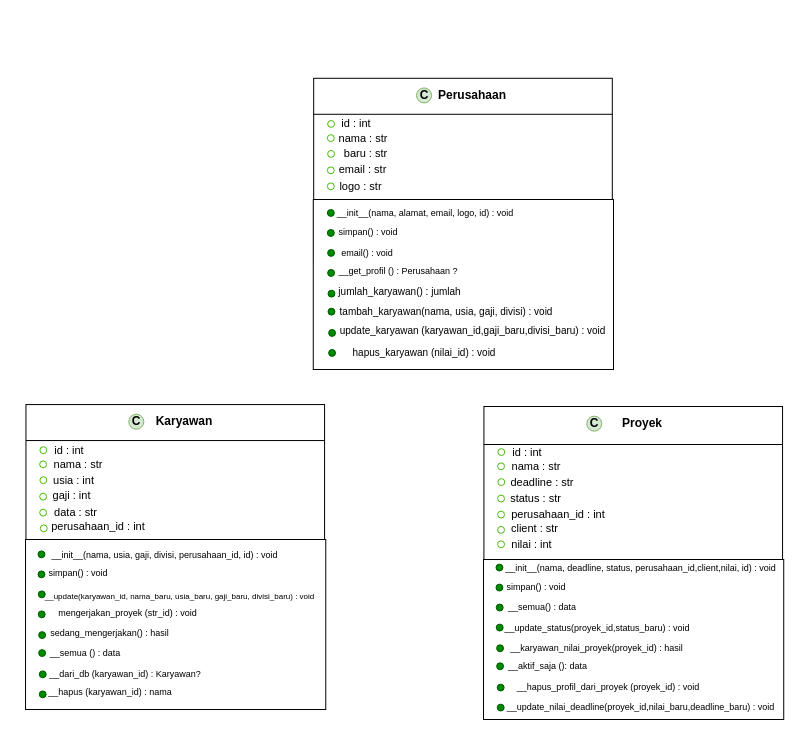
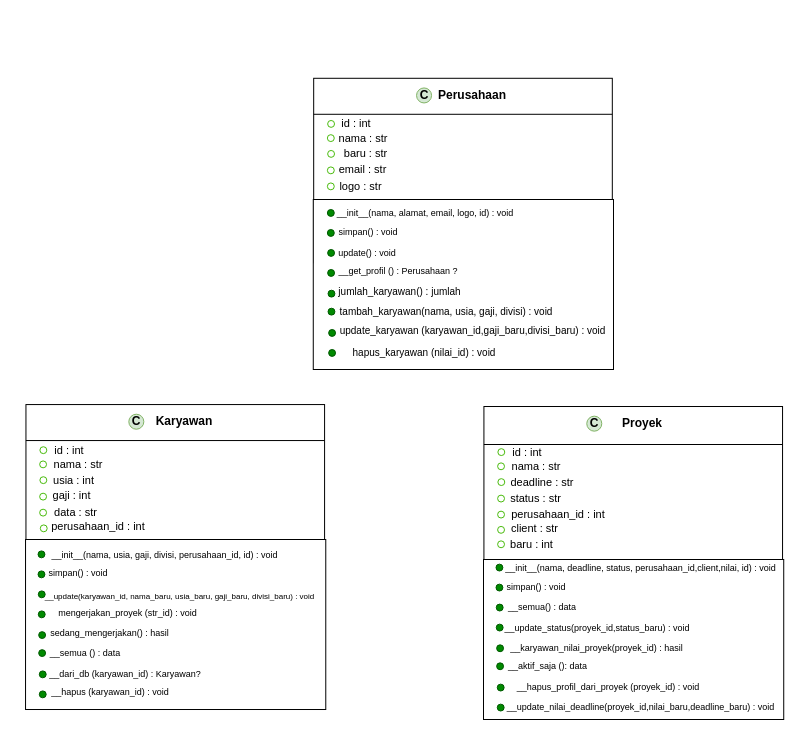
(368, 253) -> (368, 253)
(532, 545) -> (532, 545)
(111, 693) -> (111, 693)
